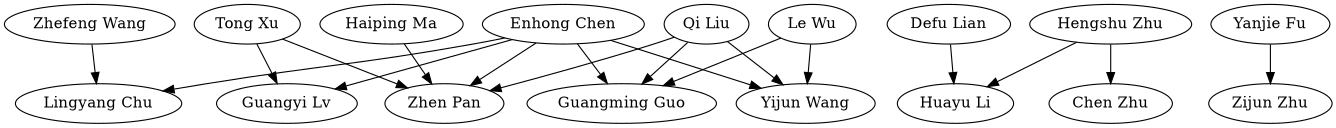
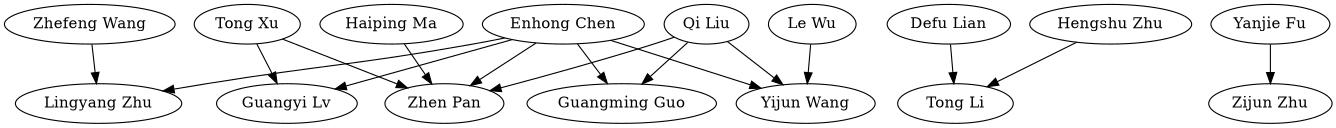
(727, 60) -> none
(99, 104) -> (99, 104)
(955, 104) -> (955, 104)
(1111, 104) -> none
